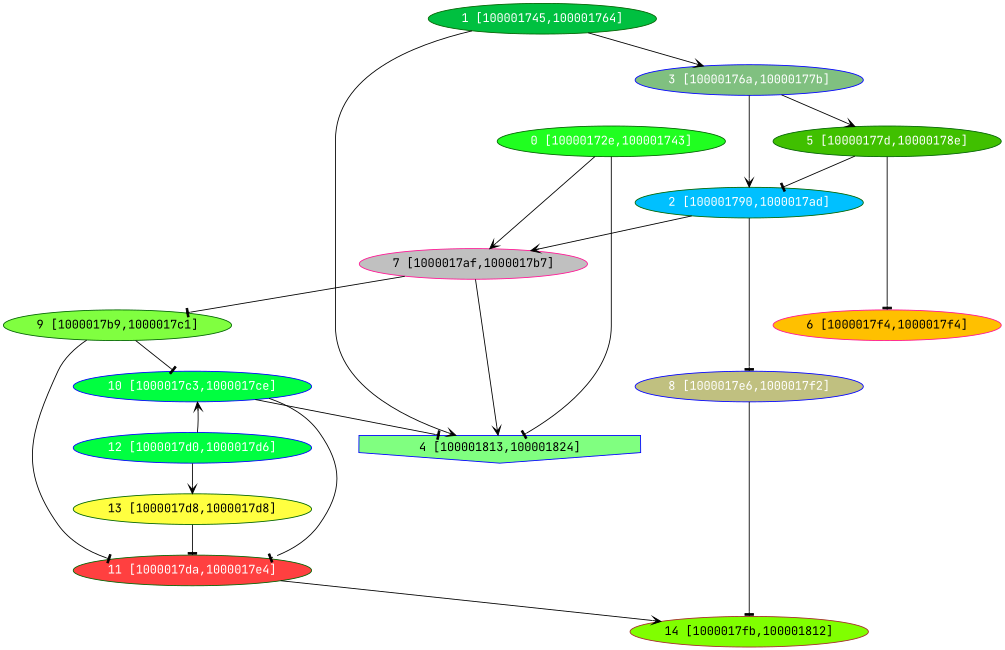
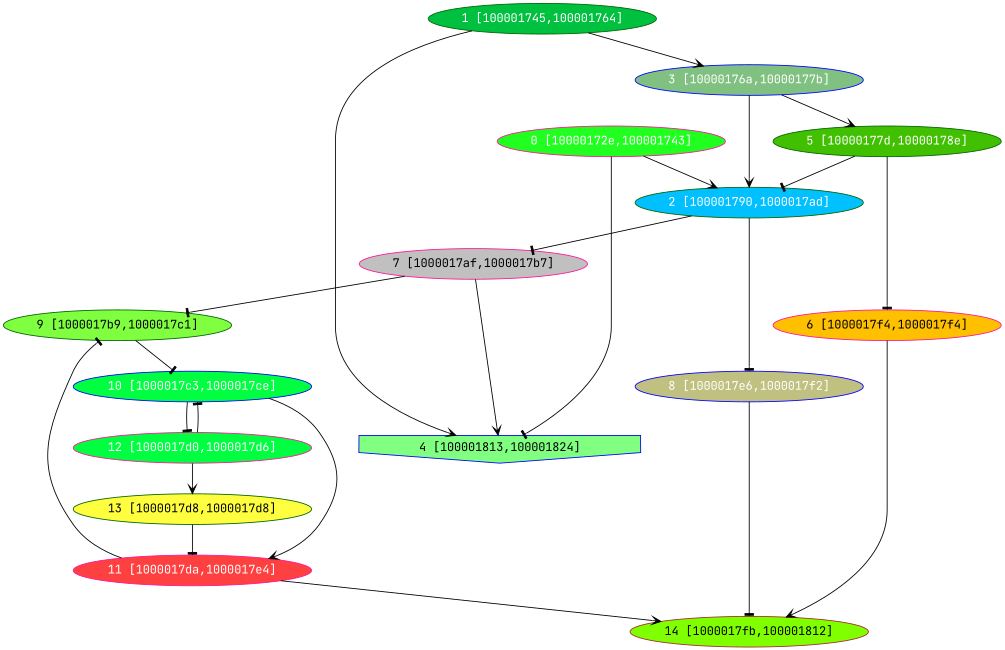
(611, 141) -> (611, 141)
(546, 200) -> (676, 170)
(617, 232) -> (617, 232)
(345, 417) -> (187, 415)
(198, 419) -> (198, 419)
(192, 448) -> (192, 448)
(33, 457) -> (48, 460)
(337, 474) -> (337, 474)
none -> (887, 499)
(192, 570) -> (192, 570)
